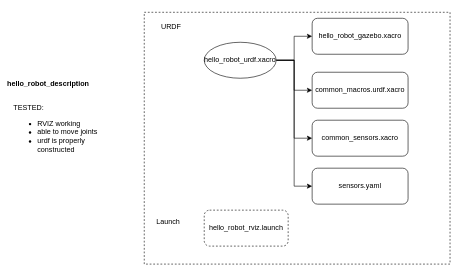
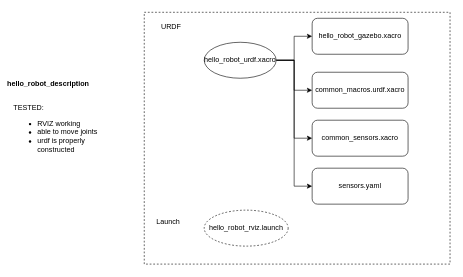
(246, 228) -> (246, 228)
